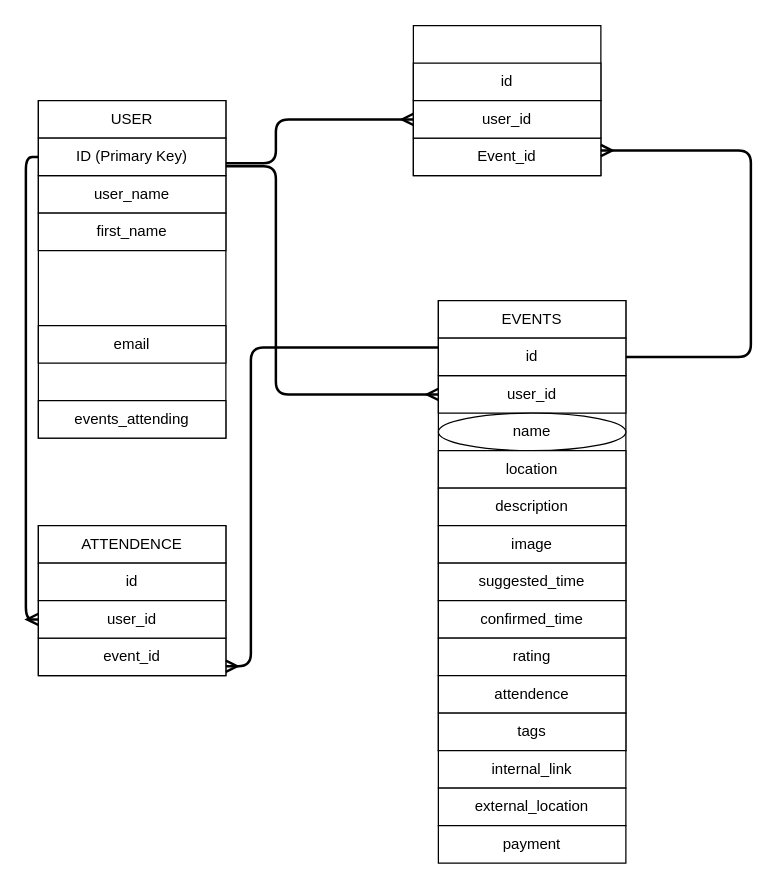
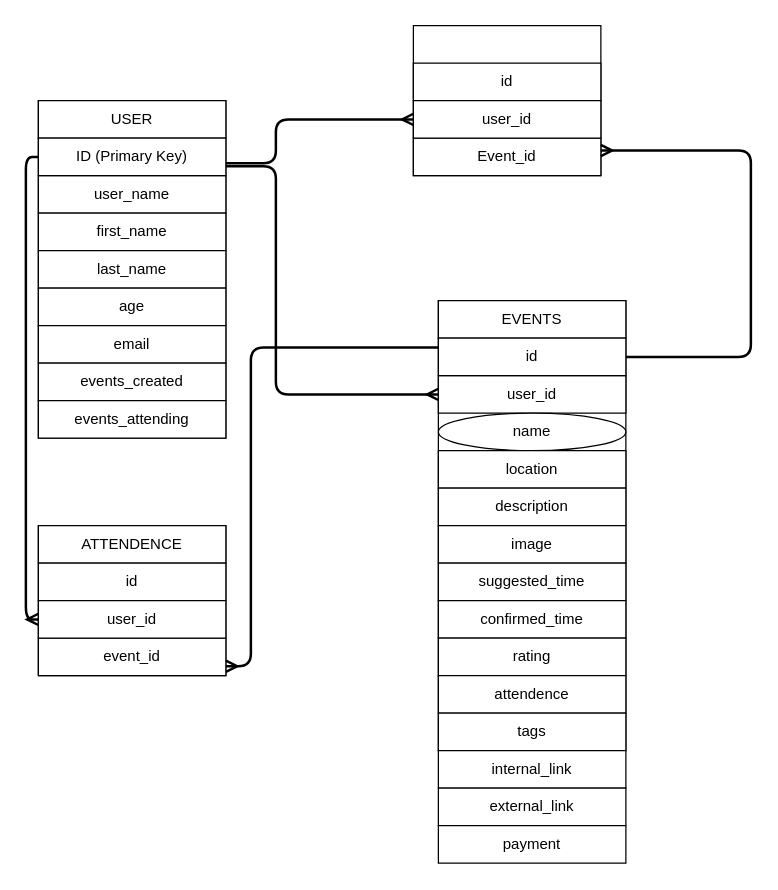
none -> (132, 269)
none -> (132, 307)
none -> (132, 382)
(532, 807) -> (532, 807)
